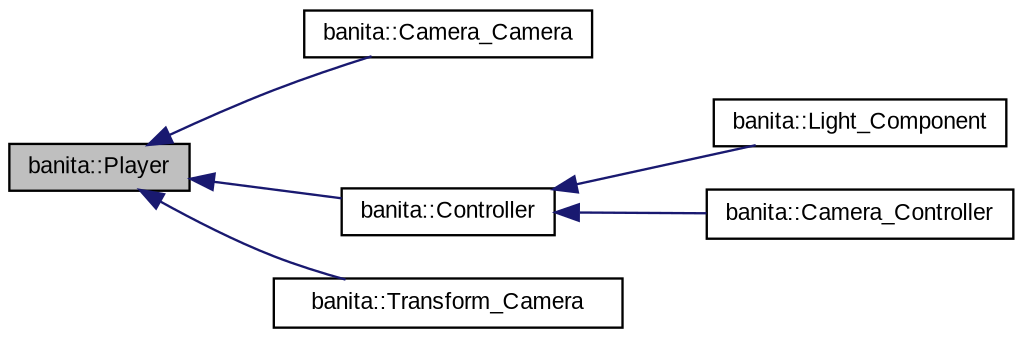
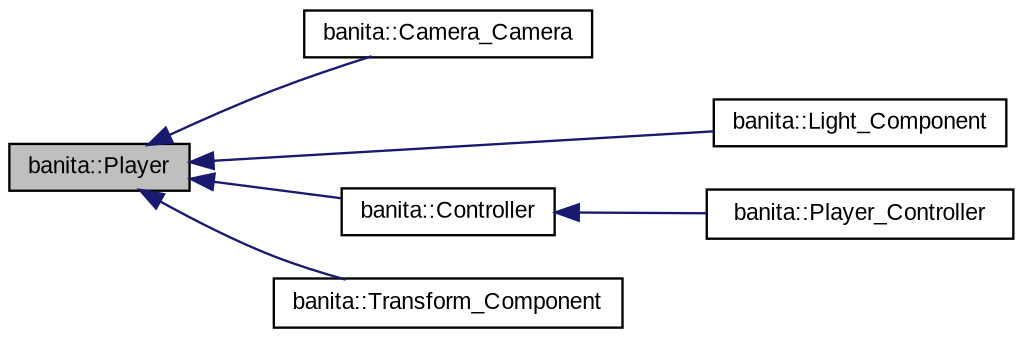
(666, 165) -> (463, 146)
(860, 214) -> (860, 214)
(448, 303) -> (448, 303)
